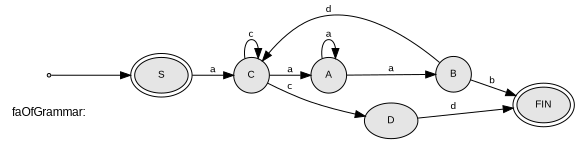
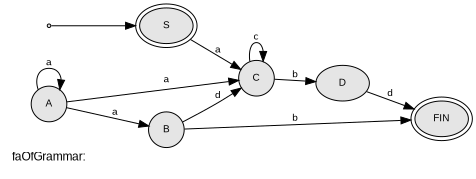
(285, 75) -> (148, 92)
(290, 87) -> (295, 75)
